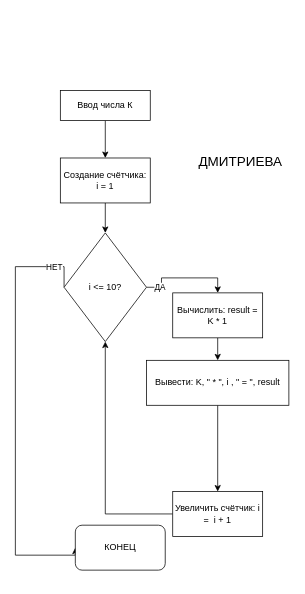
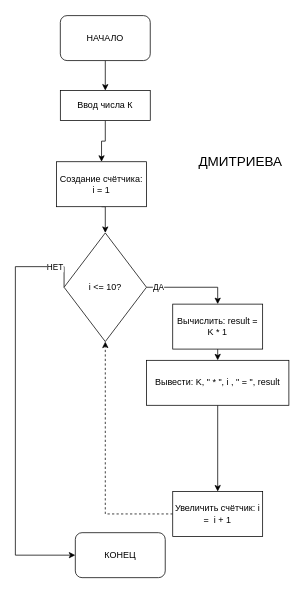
none -> (105, 38)
none -> (105, 72)
(105, 180) -> (102, 184)
(218, 315) -> (218, 327)
(105, 463) -> (105, 463)
(120, 548) -> (120, 555)
